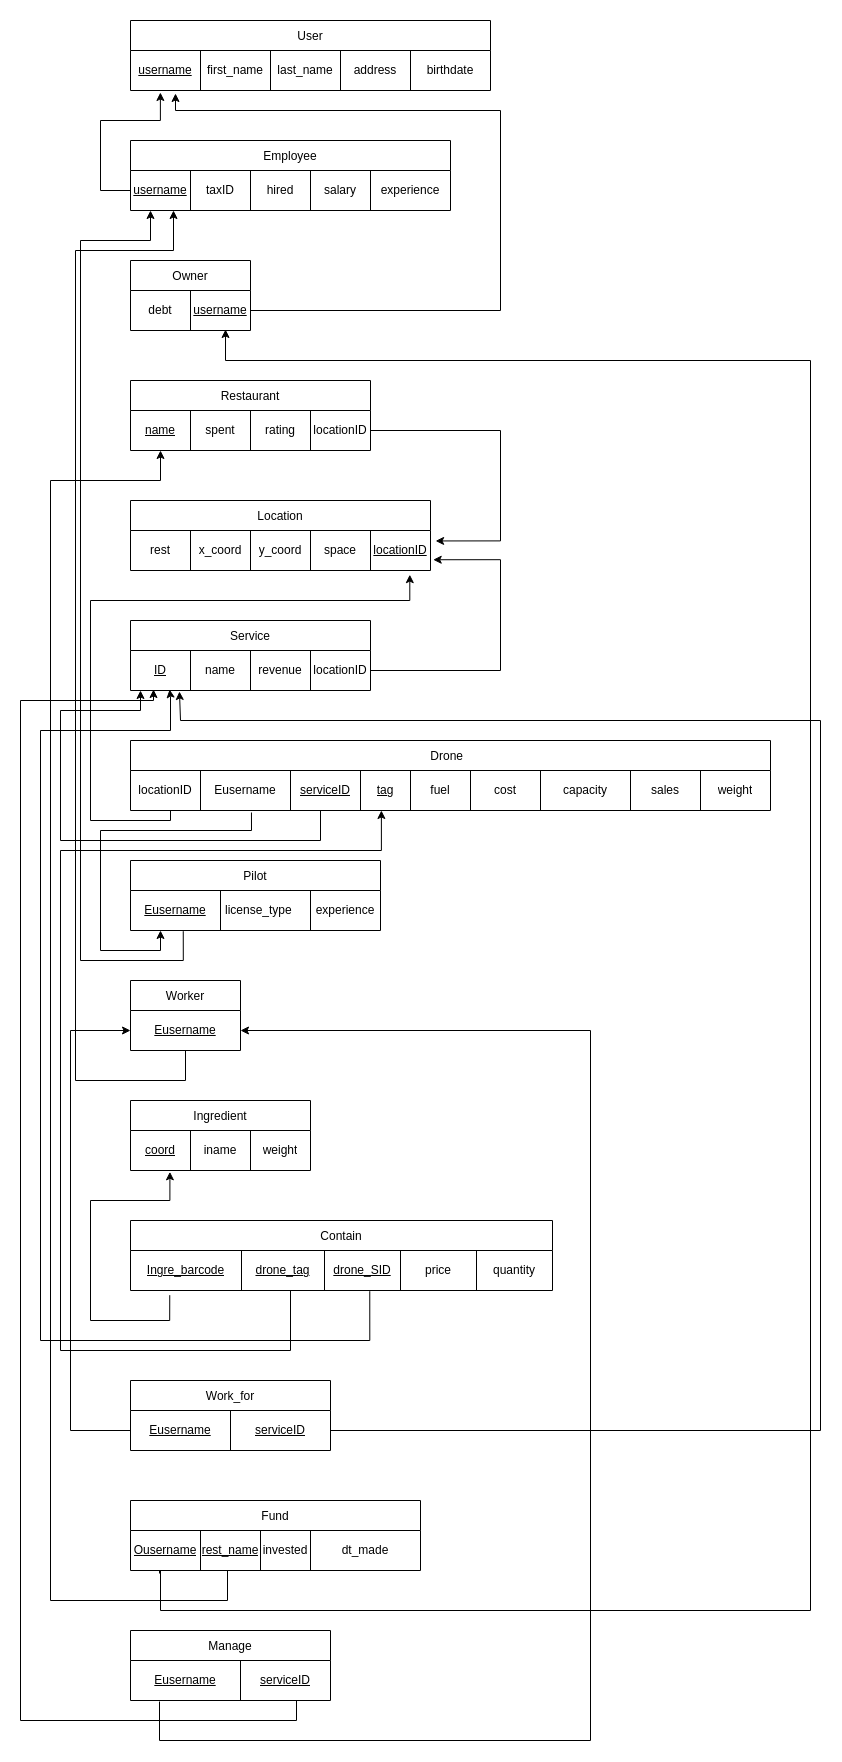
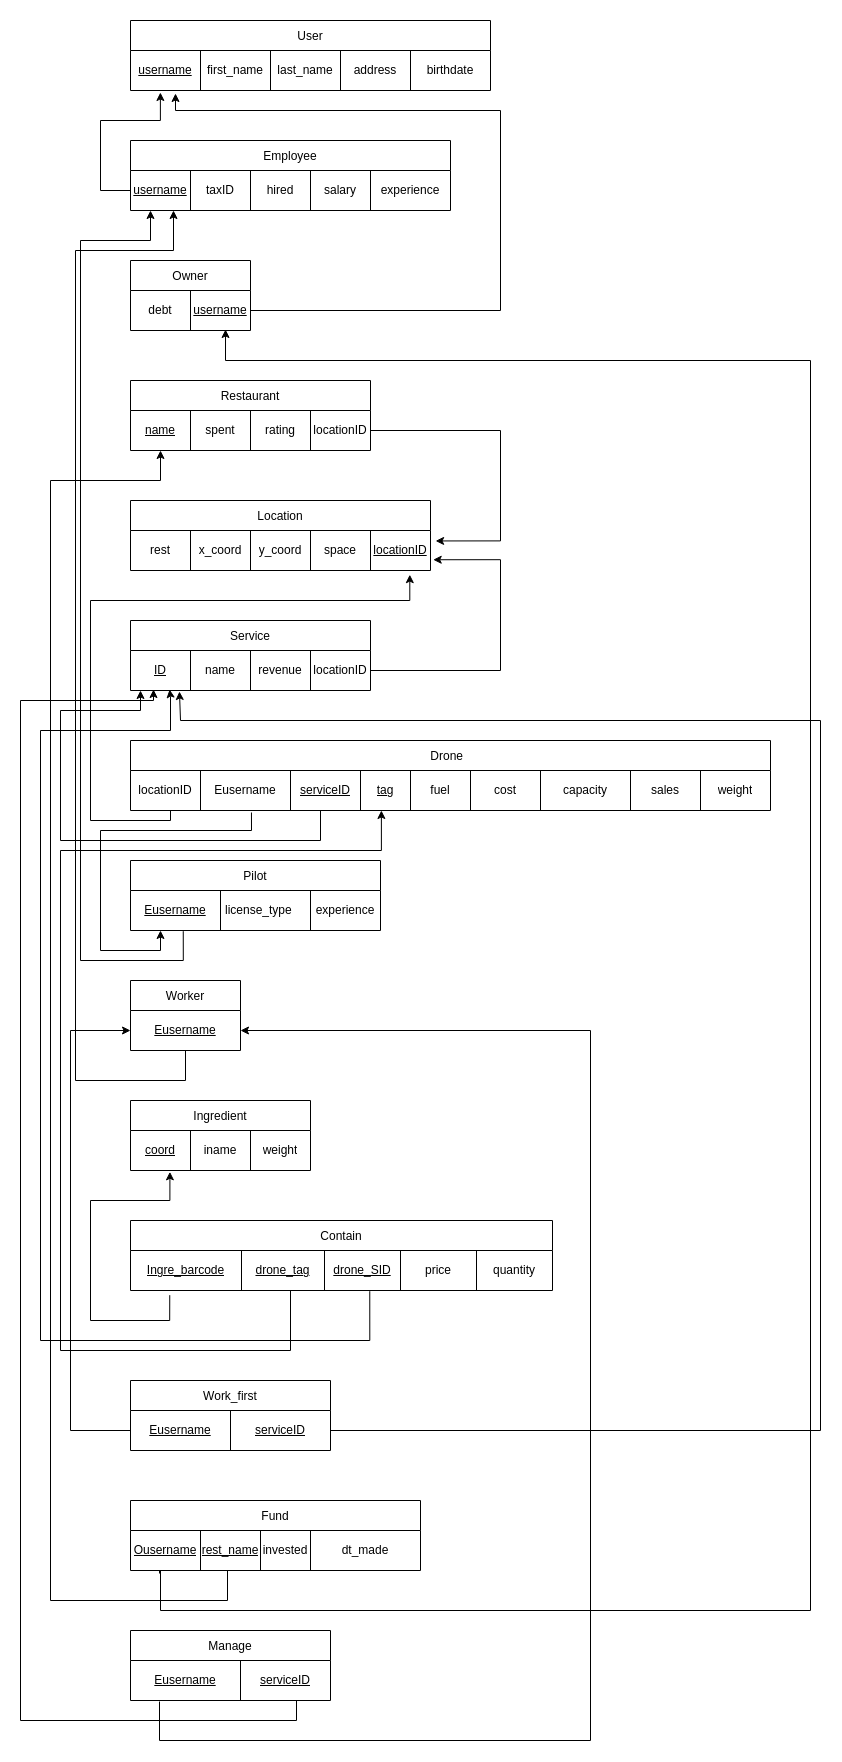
(230, 1396) -> (230, 1396)
